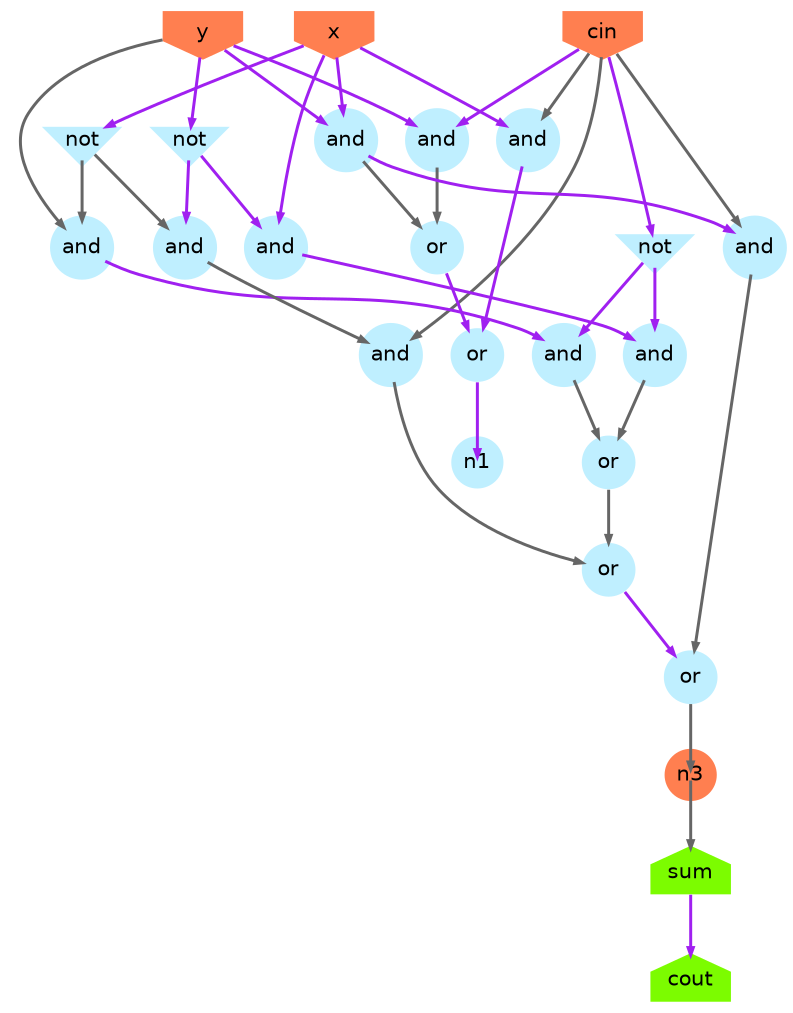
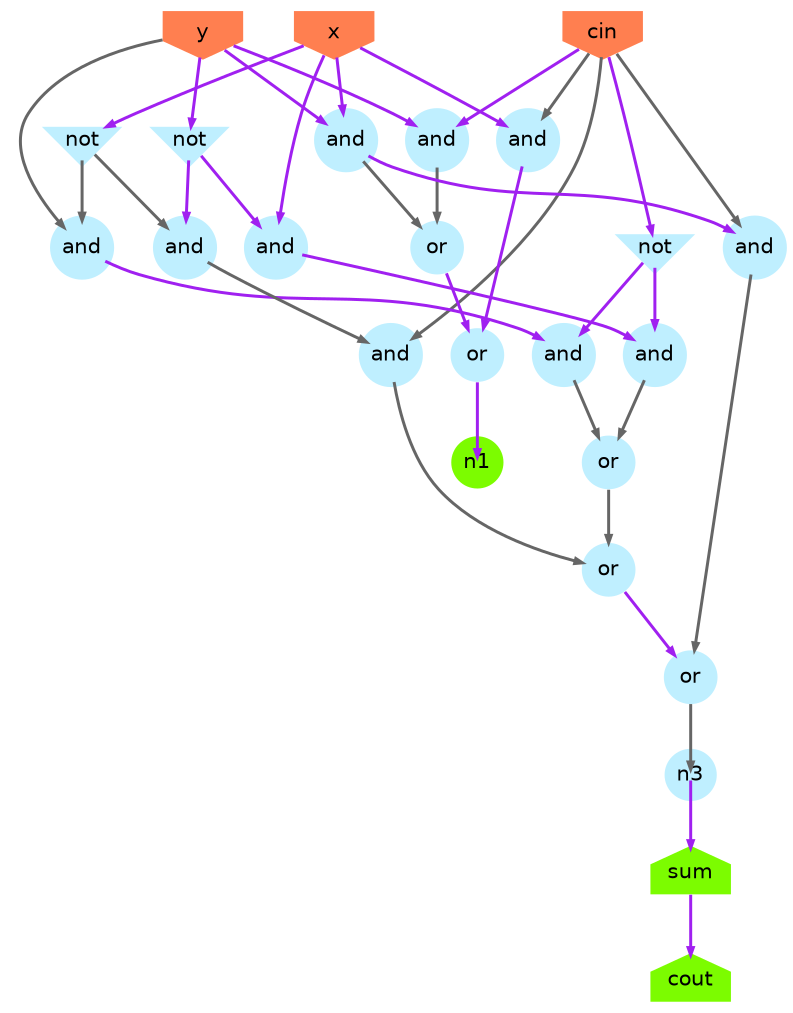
(477, 462) -> (477, 462)
(691, 775) -> (691, 775)
(691, 810) -> (691, 810)
